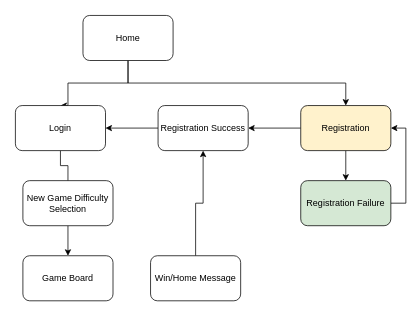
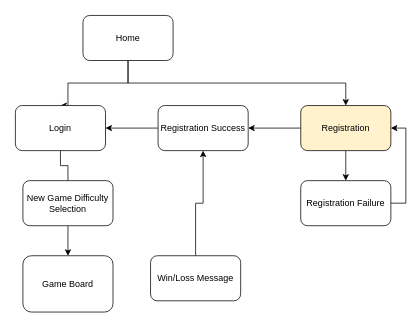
(345, 203) -> (345, 203)
(68, 278) -> (68, 284)
(195, 278) -> (195, 278)
